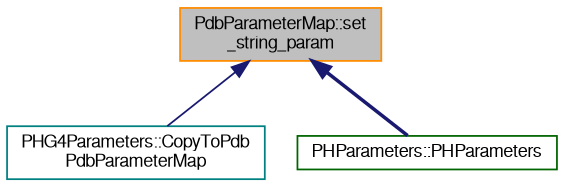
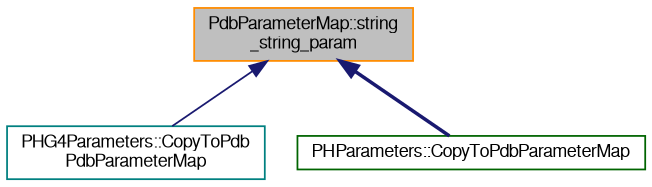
(281, 34) -> (304, 34)
(427, 153) -> (471, 153)
